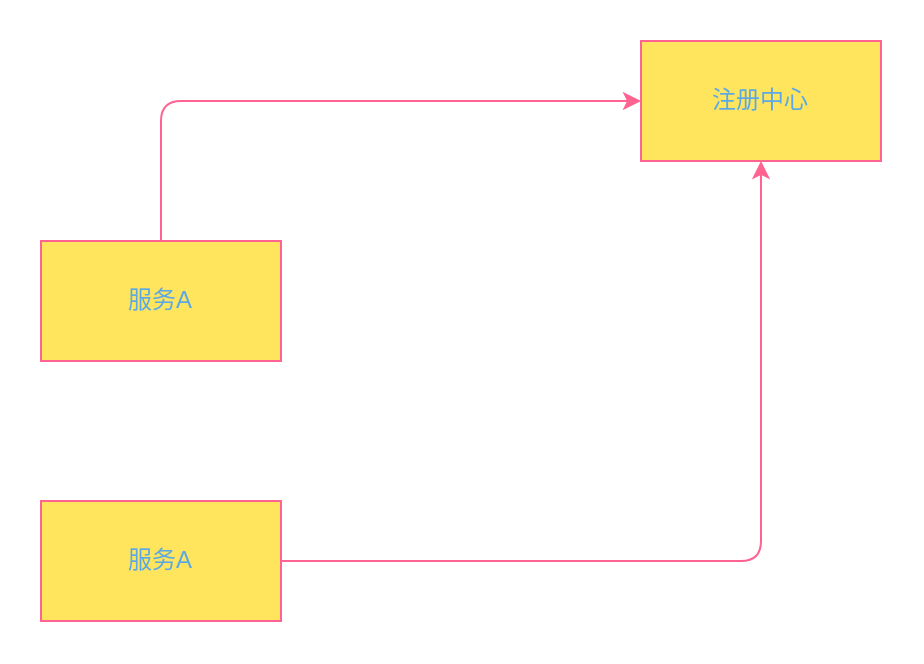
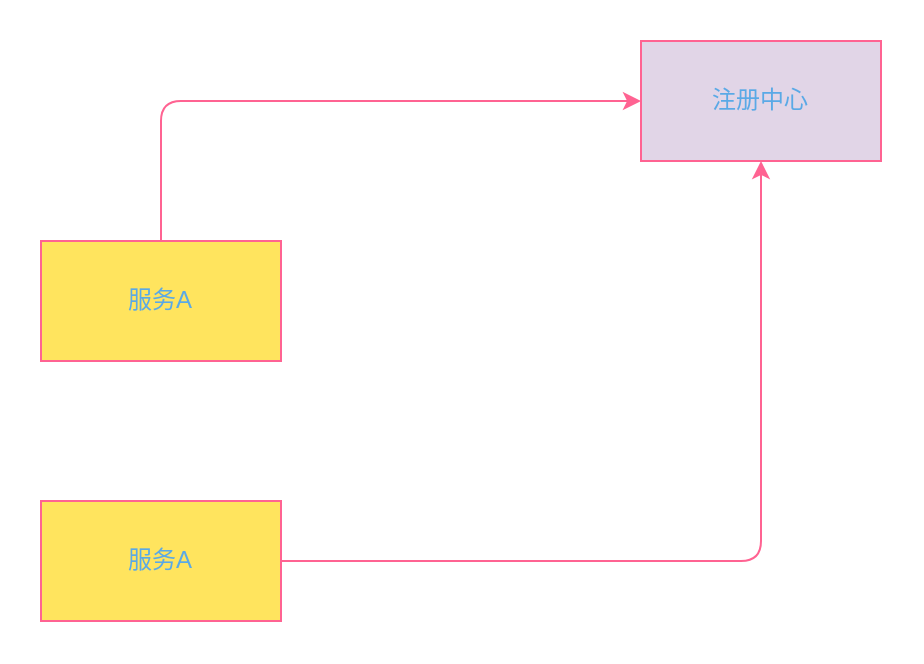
(761, 101) -> (761, 101)
